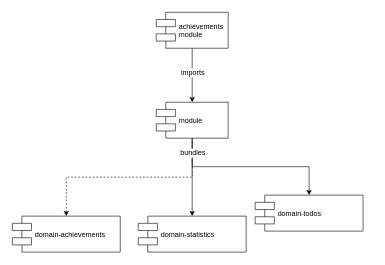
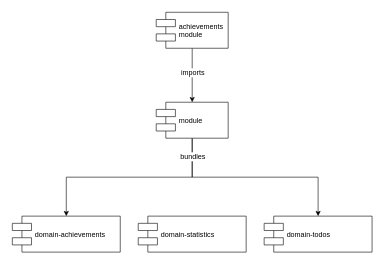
(111, 177) -> (111, 177)
(192, 210) -> none
(309, 213) -> (318, 234)
